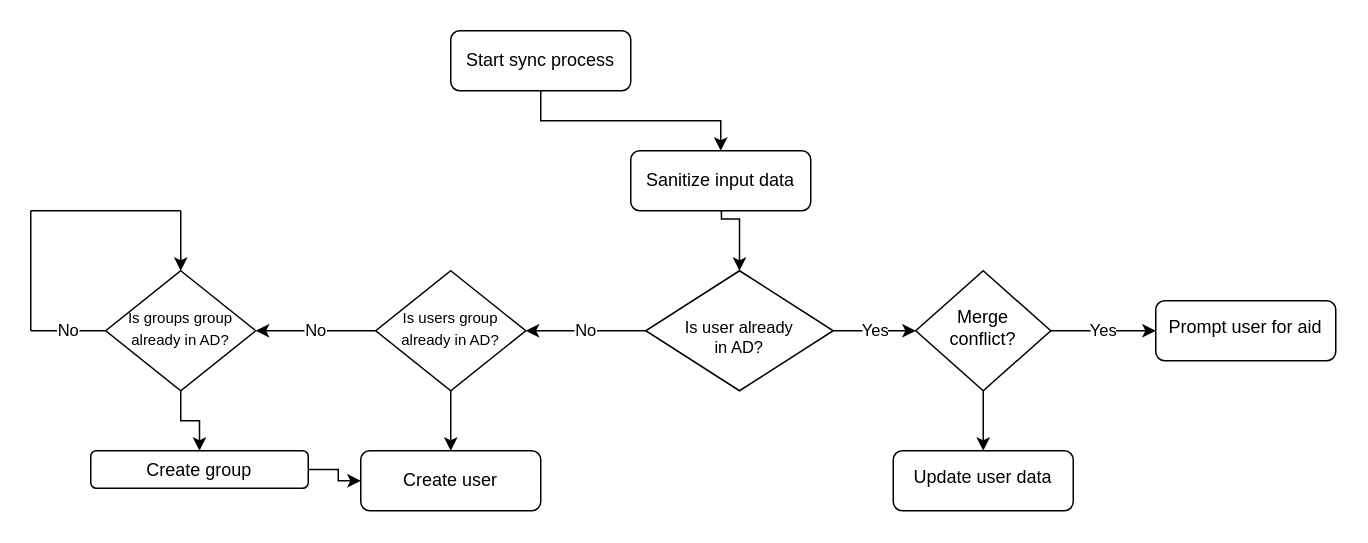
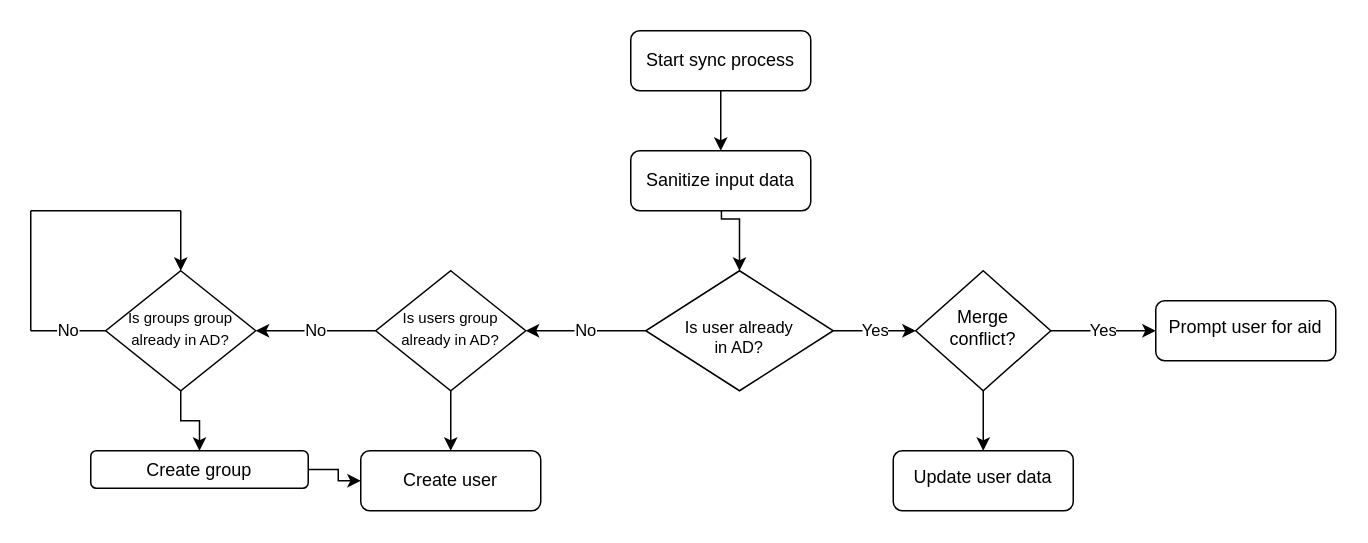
(541, 61) -> (721, 61)
